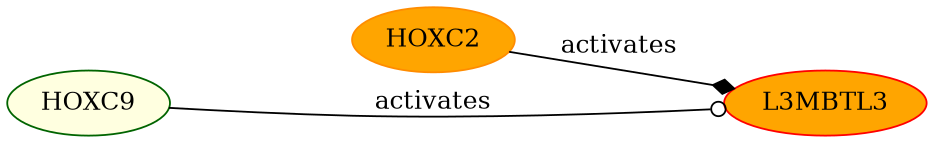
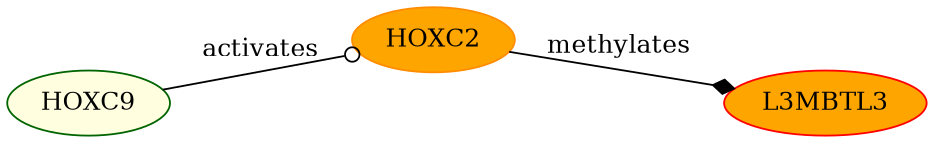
(619, 46) -> (619, 46)
(440, 117) -> (254, 73)
